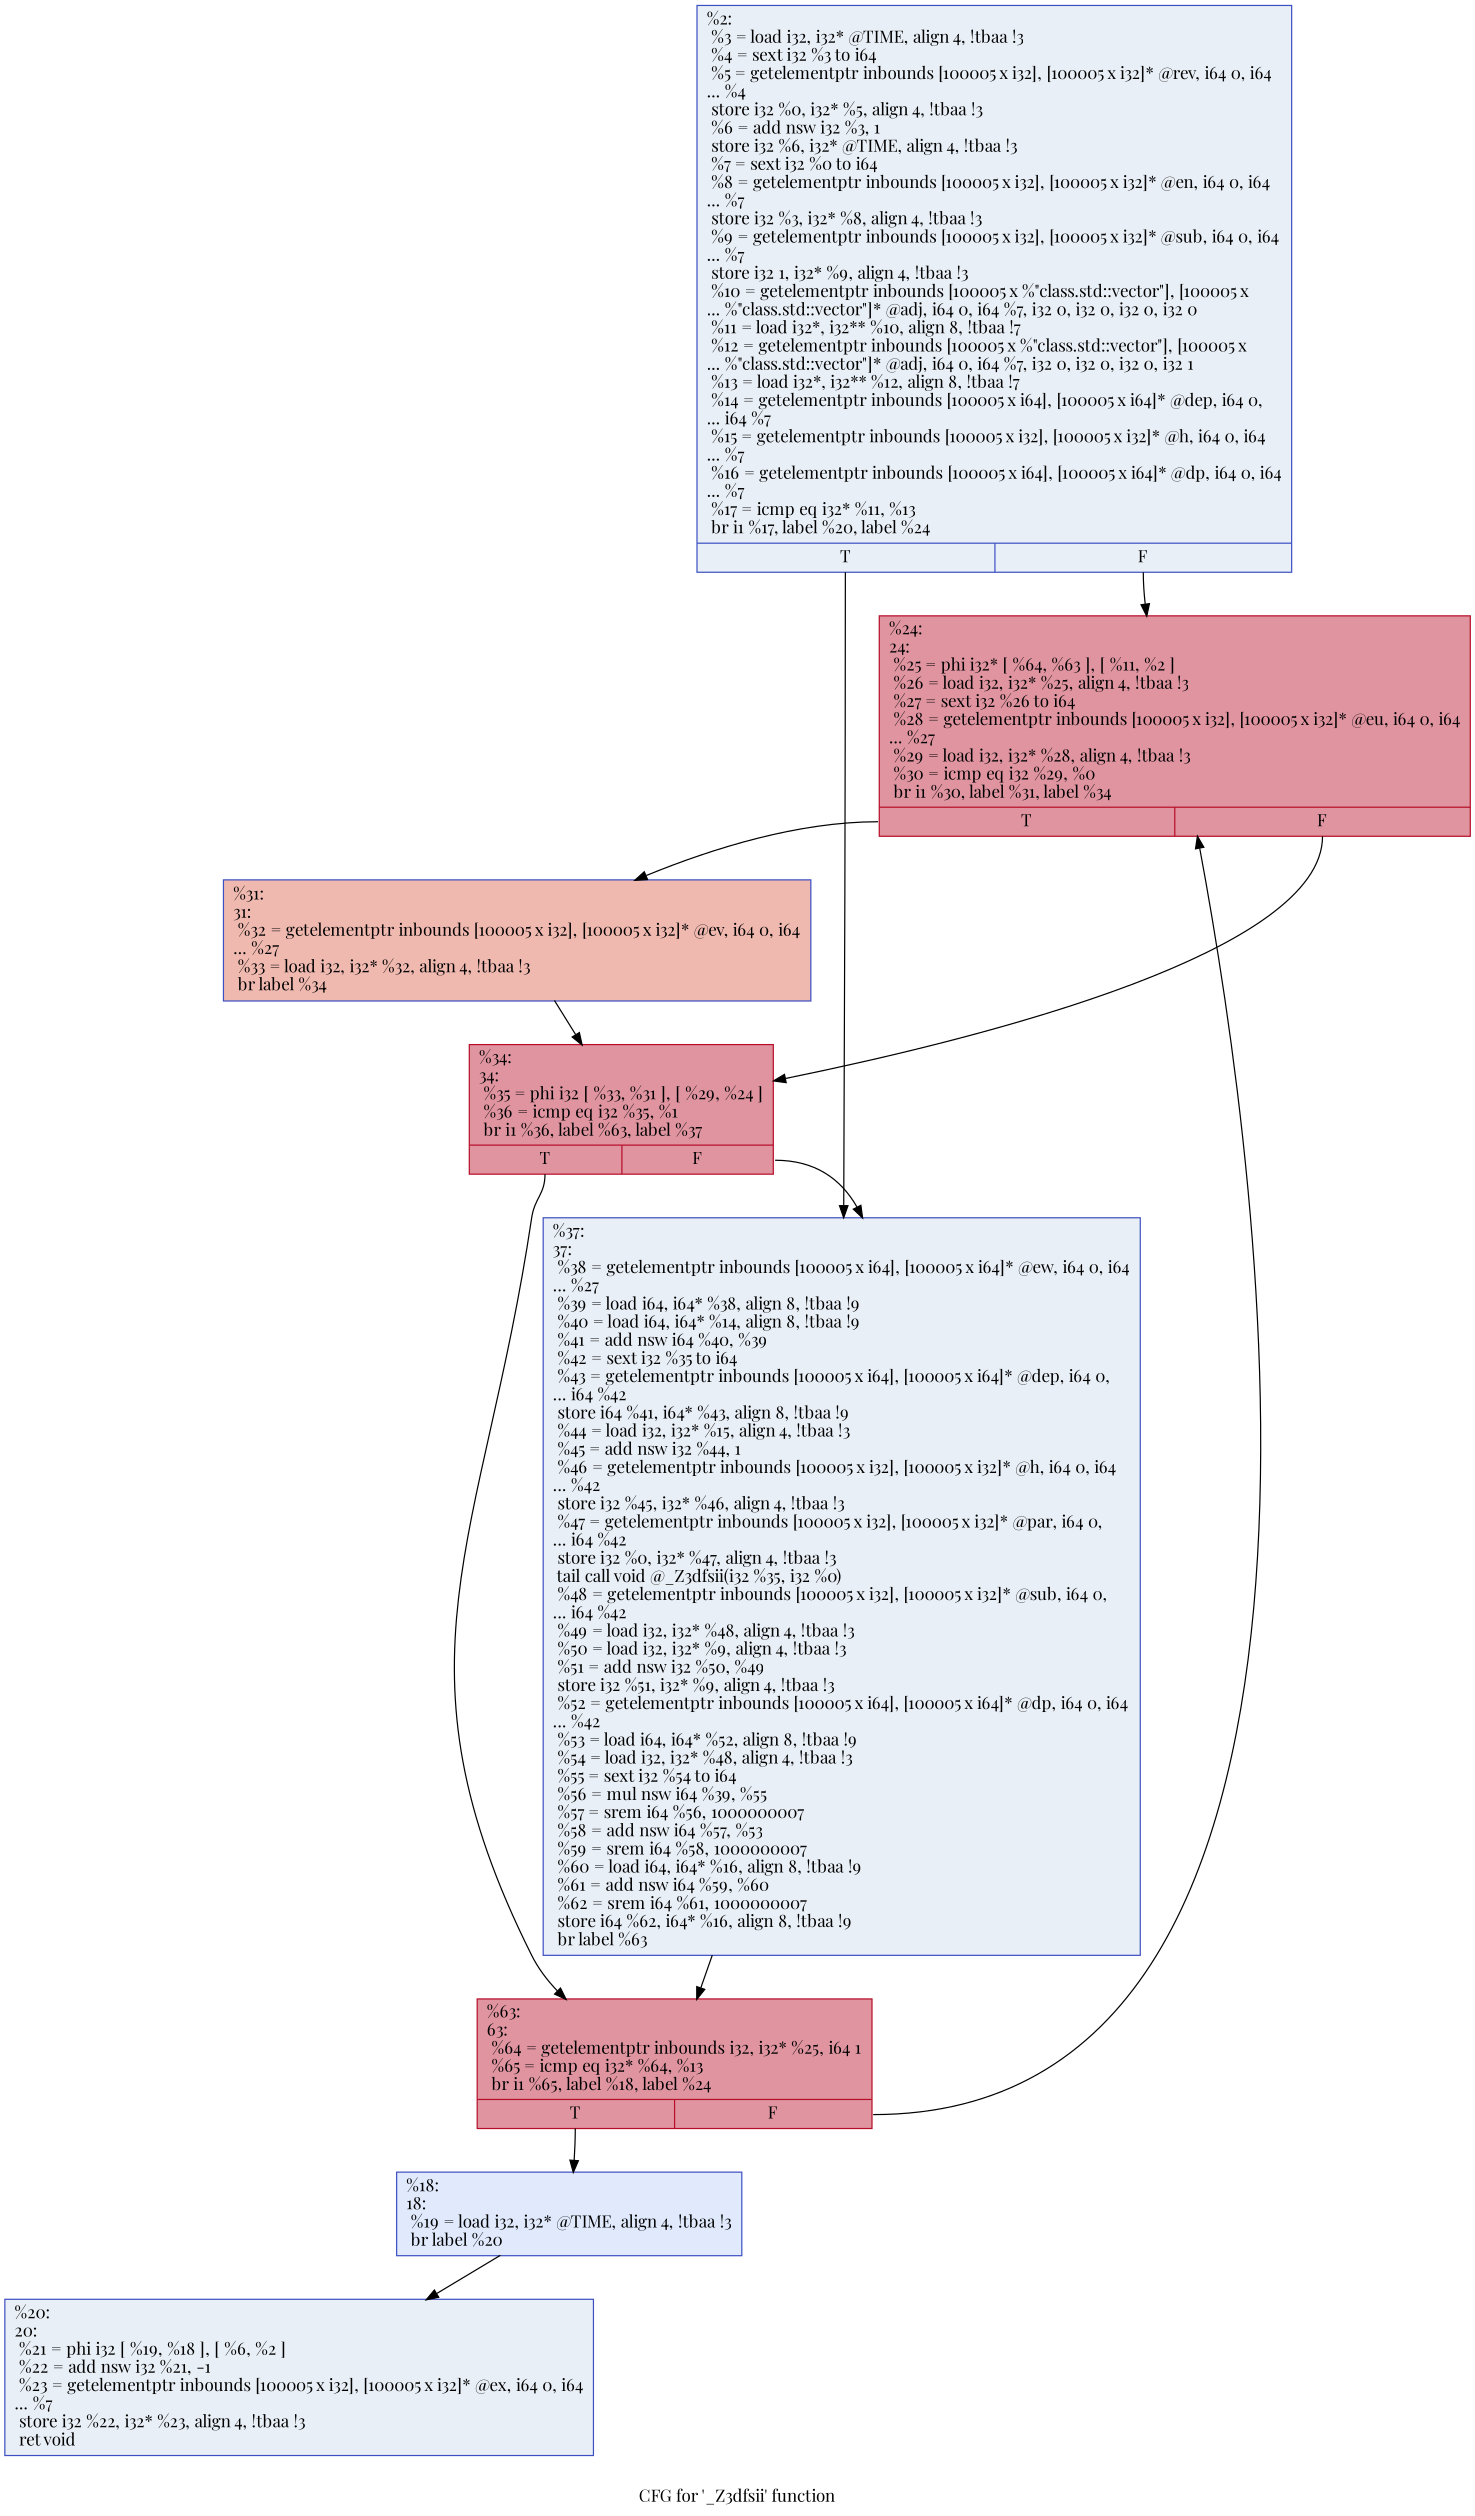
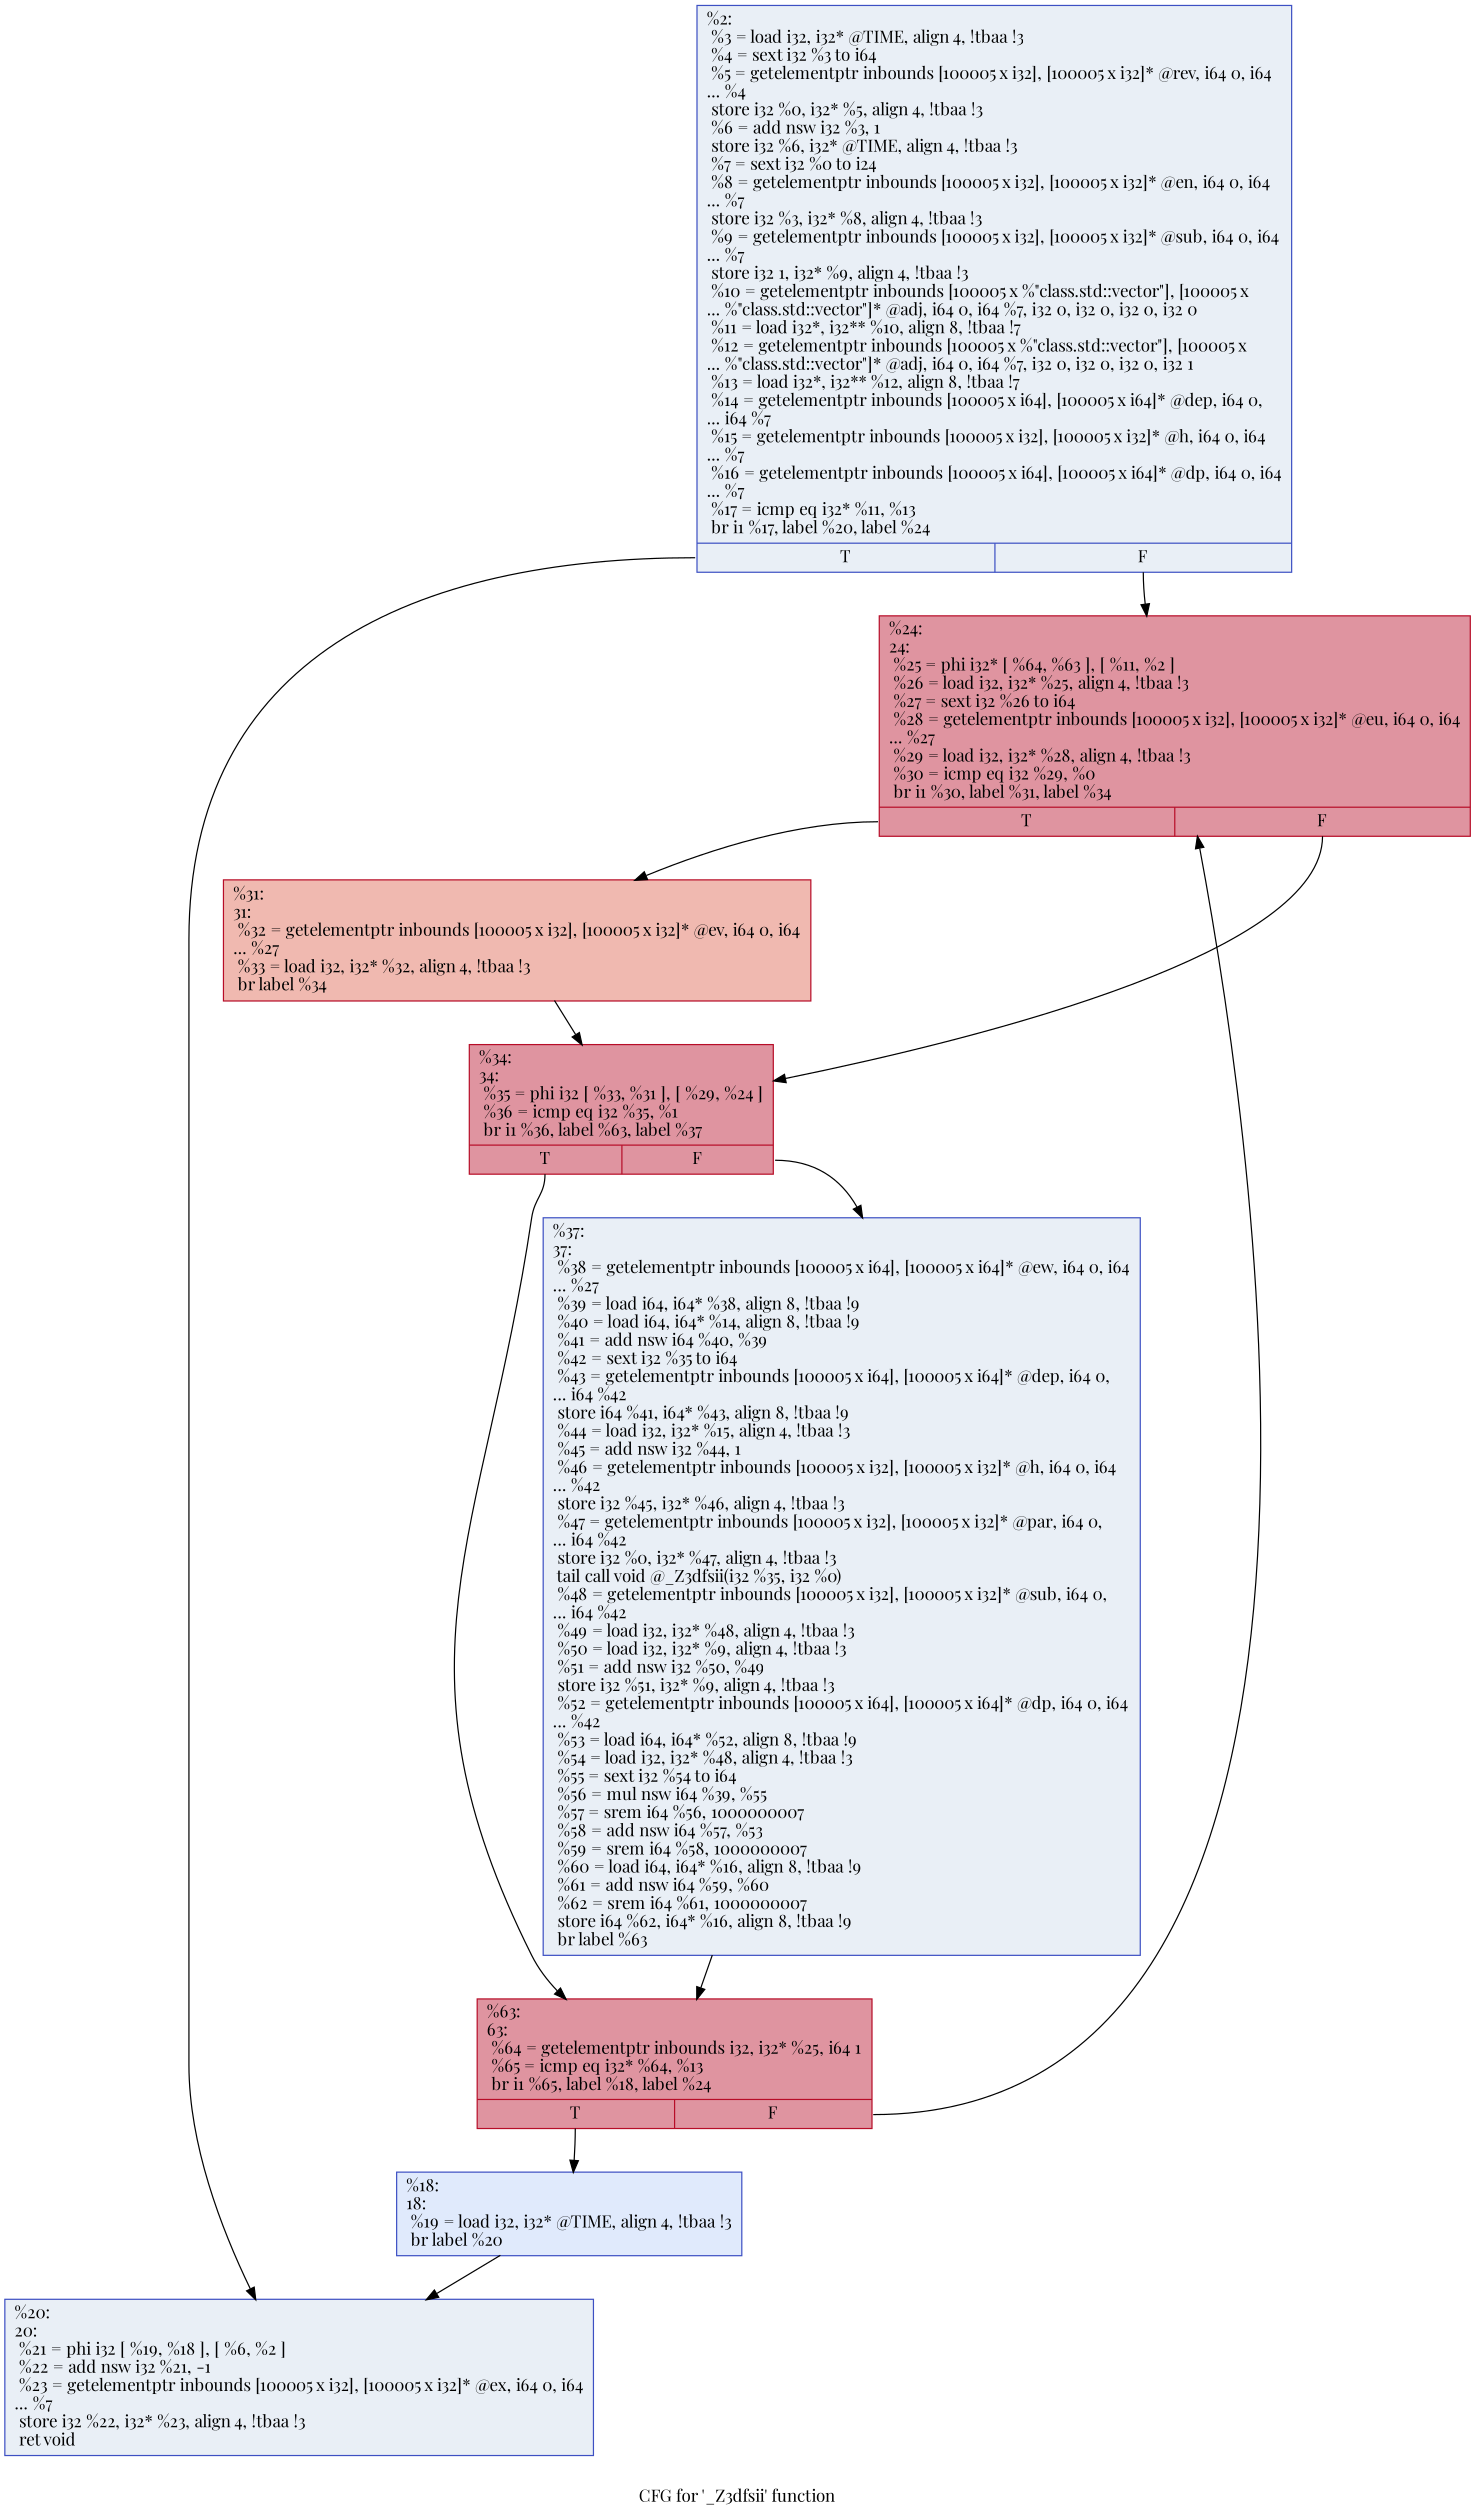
(793, 165) -> (792, 165)
(845, 889) -> (189, 1260)
(517, 940) -> (517, 940)
